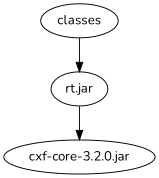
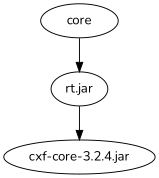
(79, 21) -> (79, 21)
(79, 157) -> (79, 157)
